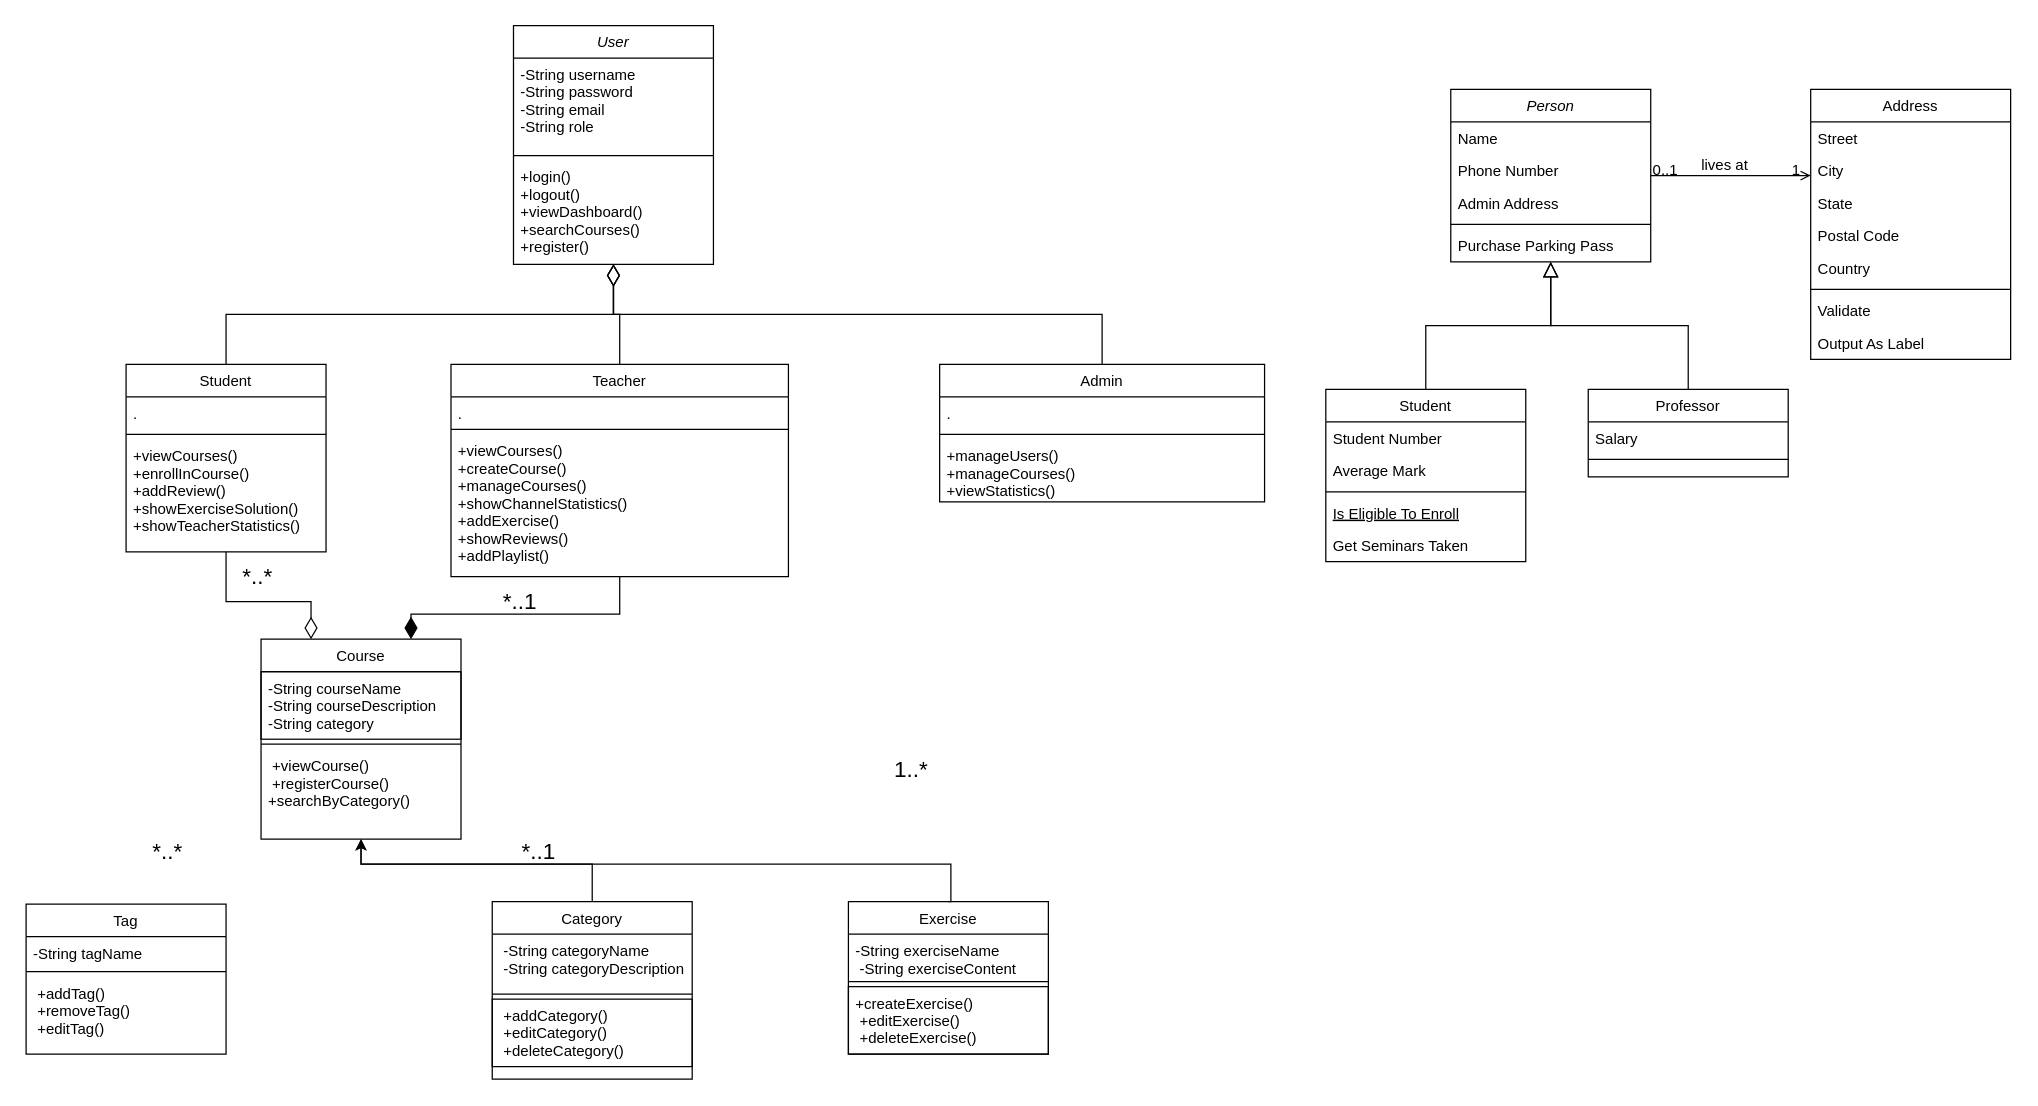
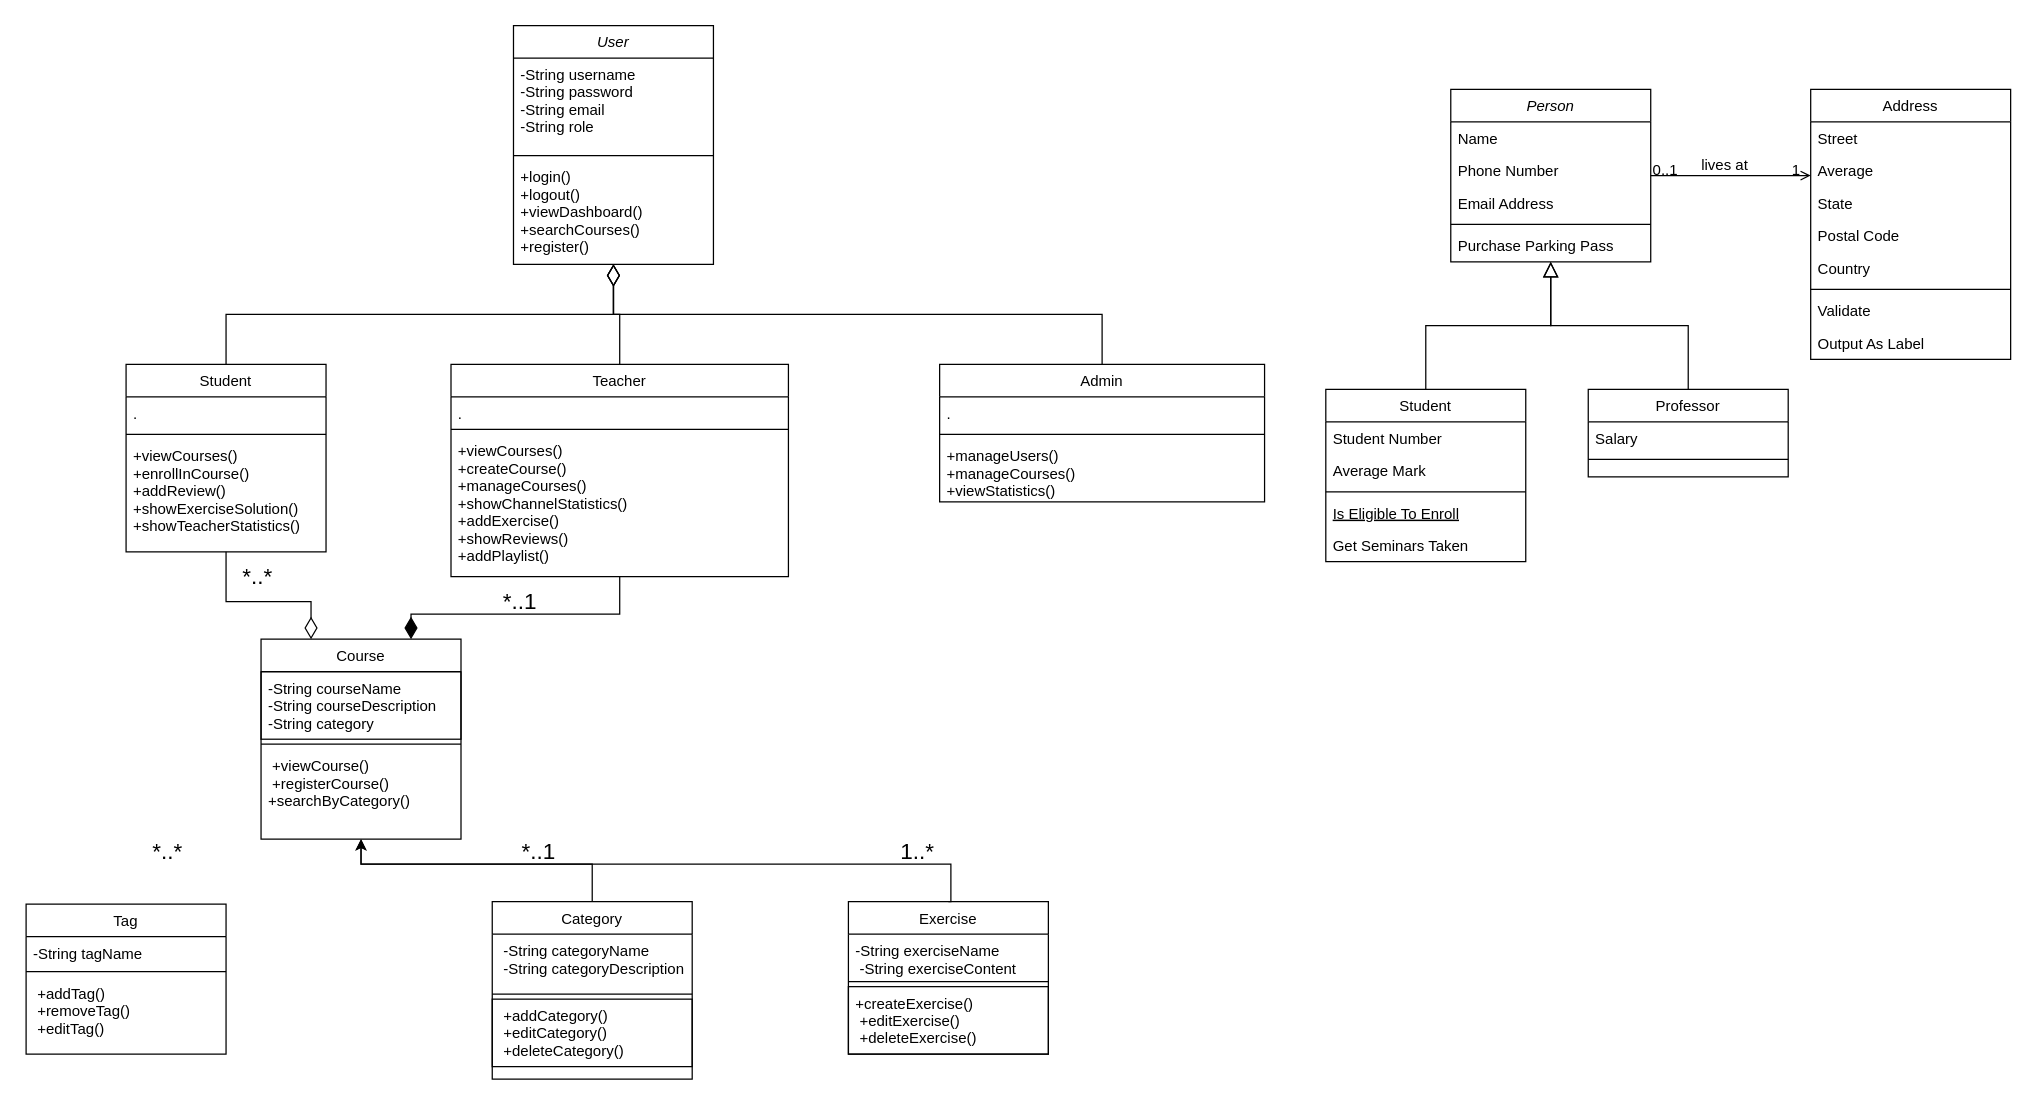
(1832, 171) -> (1847, 171)
(1508, 204) -> (1506, 204)
(911, 771) -> (917, 852)
